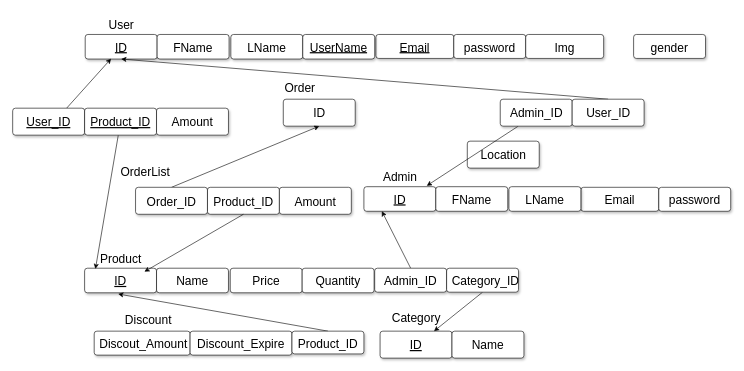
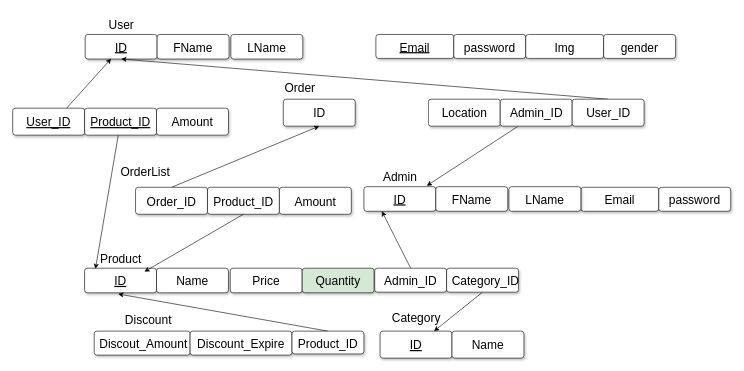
(339, 47) -> none
(670, 47) -> (640, 47)
(503, 155) -> (464, 113)
(338, 281) -> (338, 281)
